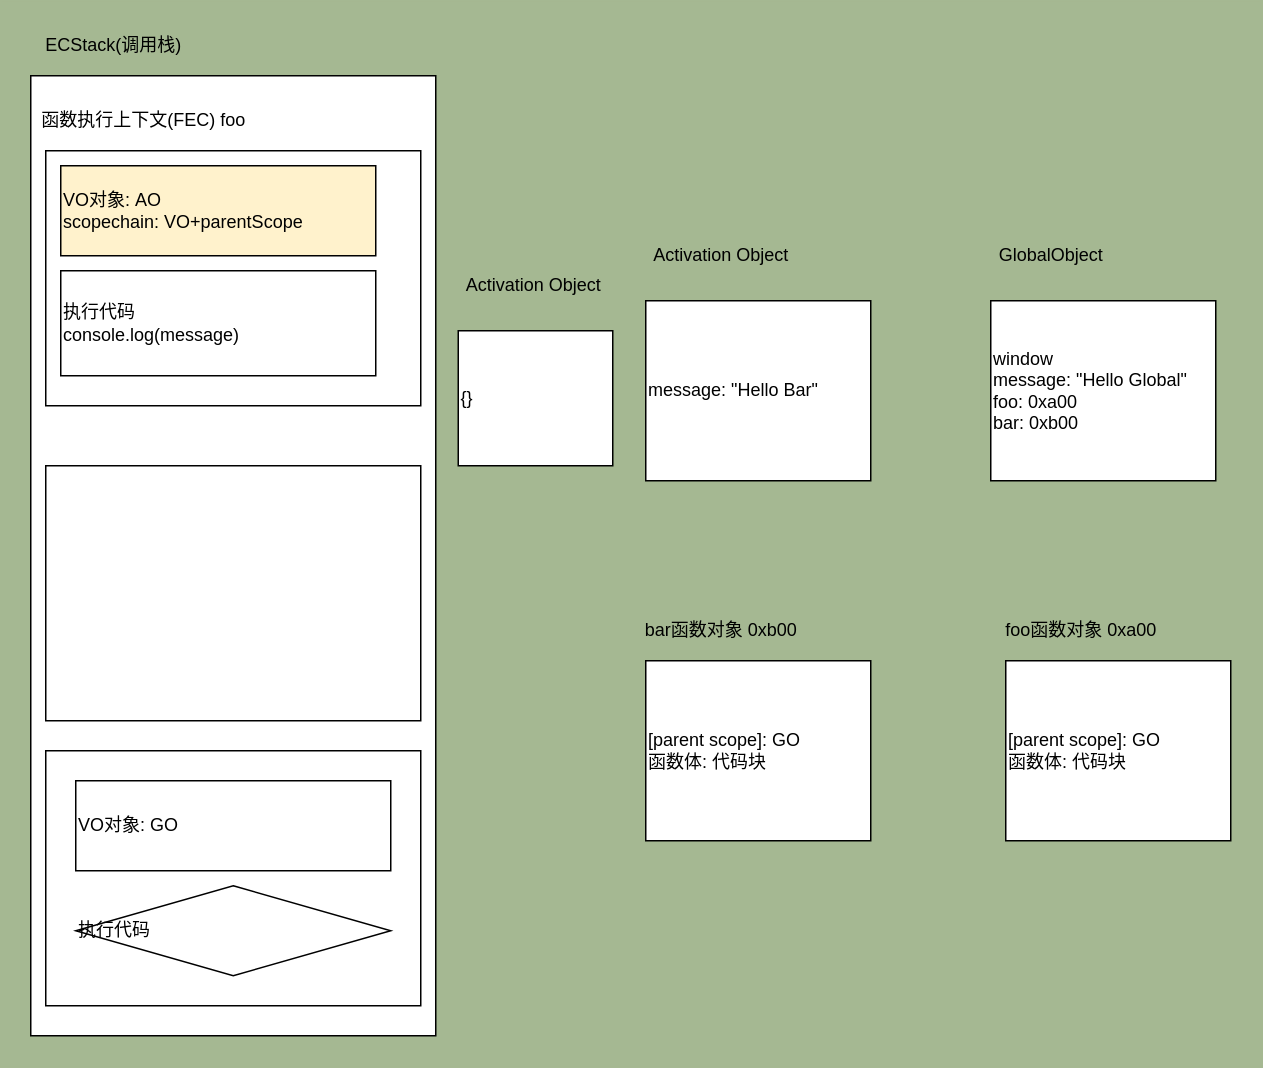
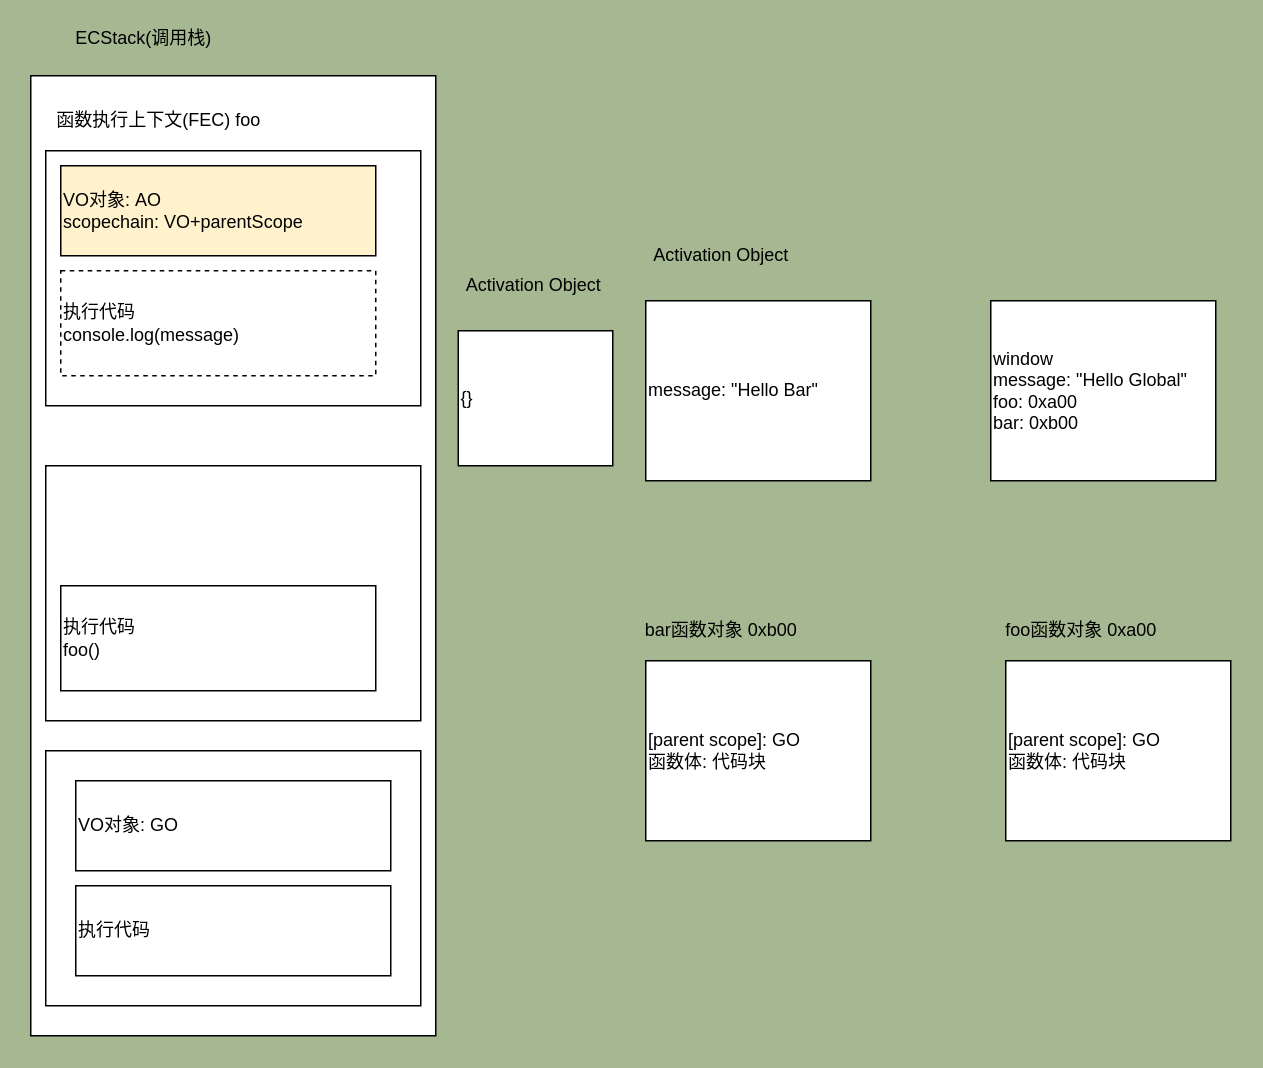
(113, 46) -> (143, 38)
(143, 121) -> (158, 121)
(1051, 256) -> none
(218, 323) -> (218, 323)
none -> (218, 638)
(233, 931) -> (233, 931)
